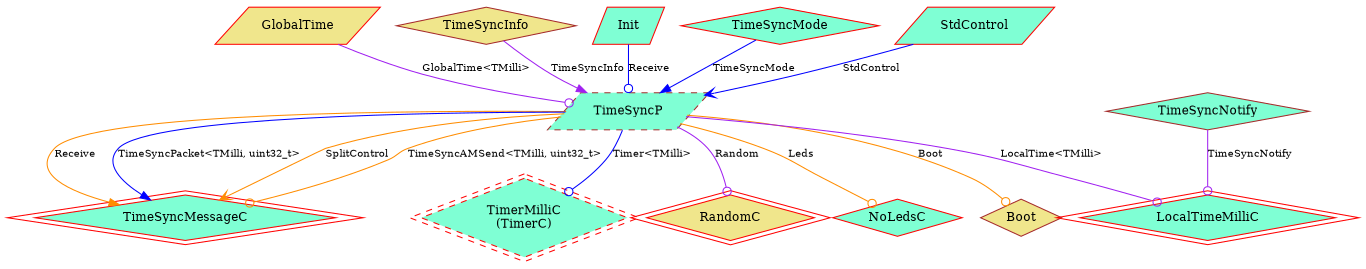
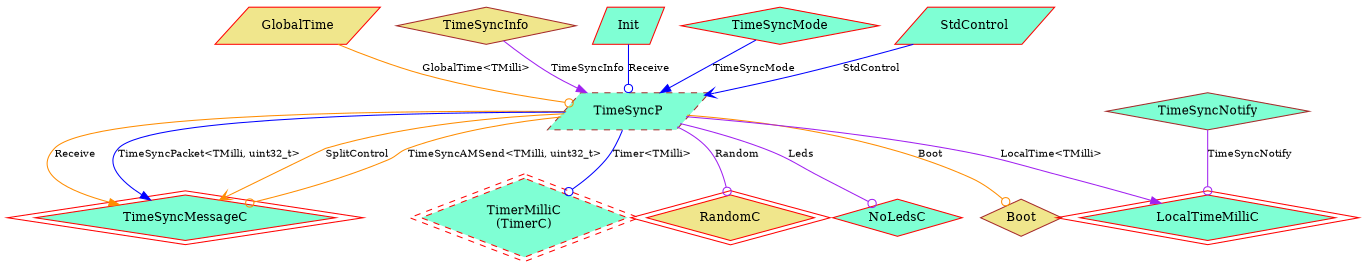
(449, 81) -> (449, 81)
(921, 144) -> (921, 144)
(778, 154) -> (778, 154)
